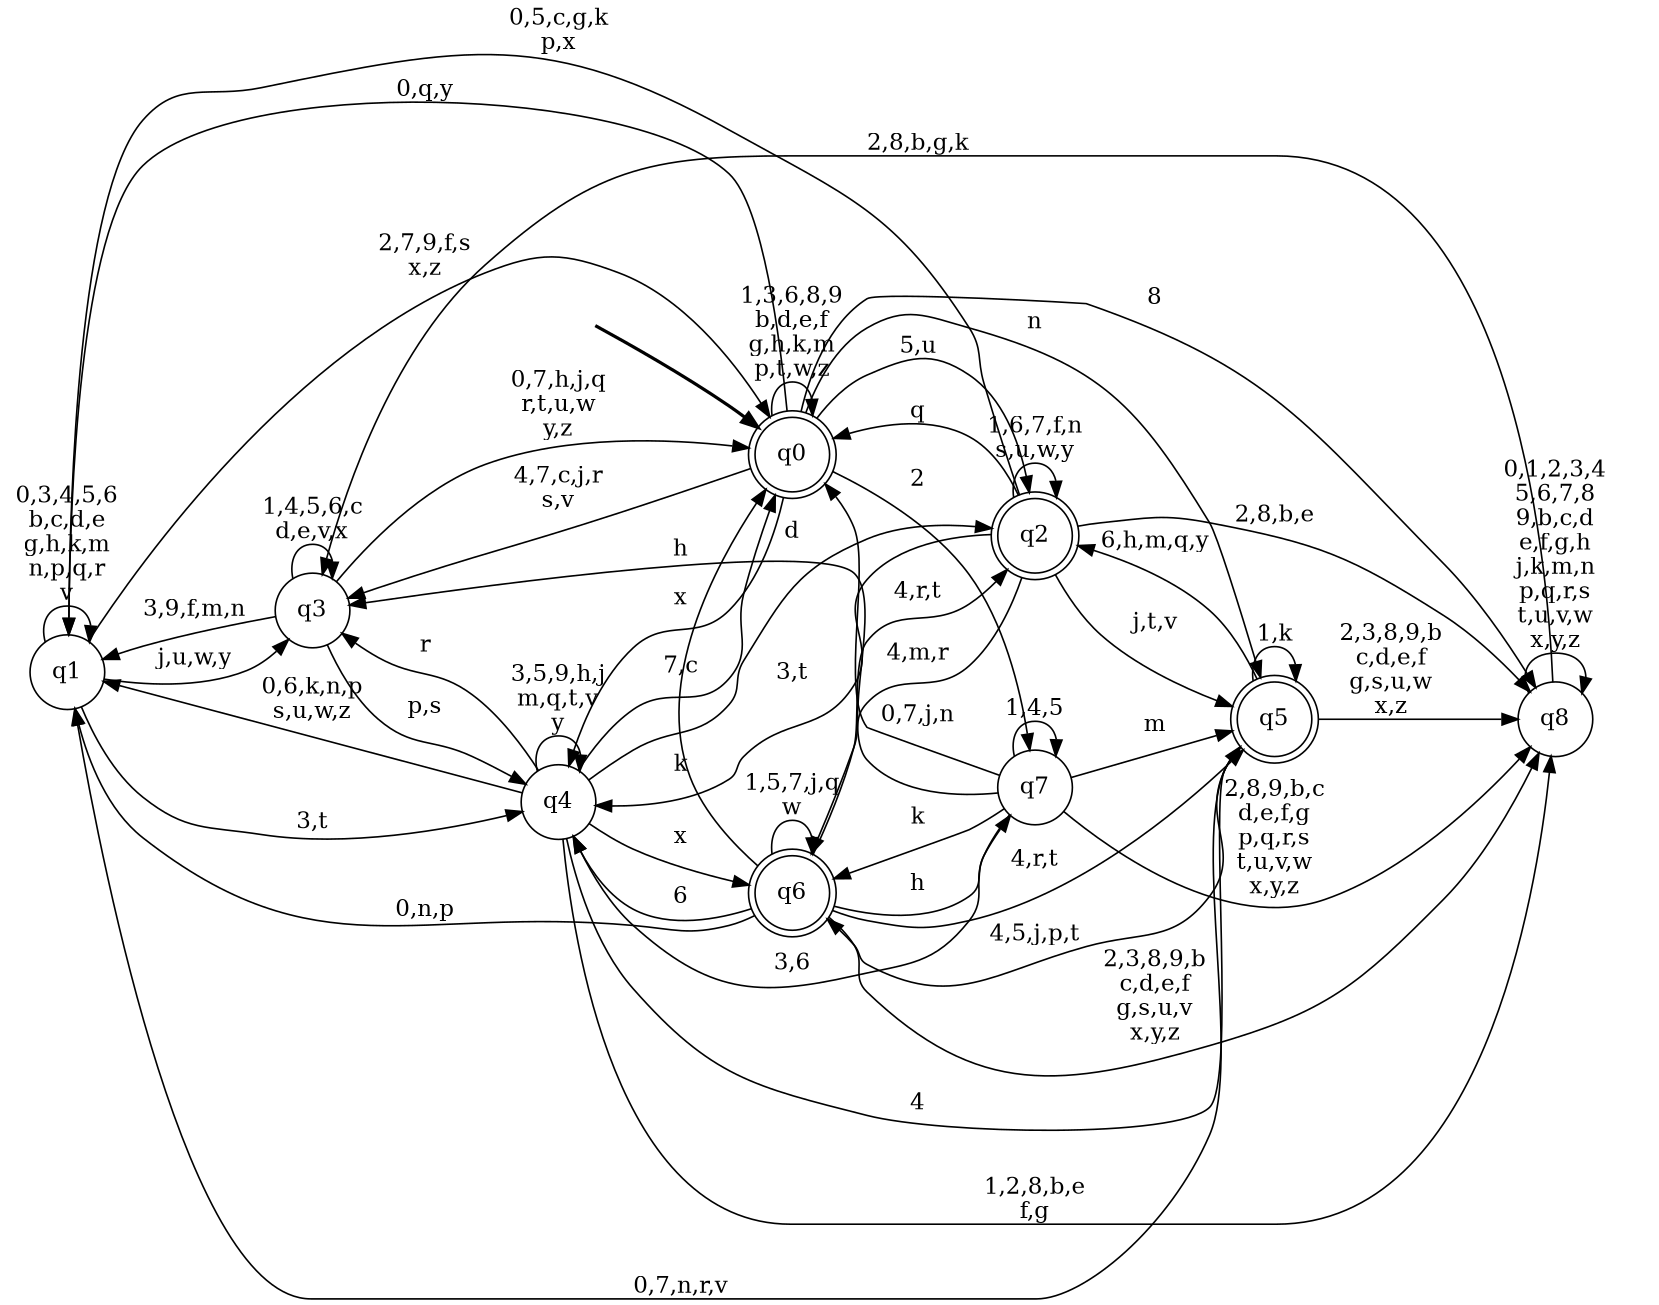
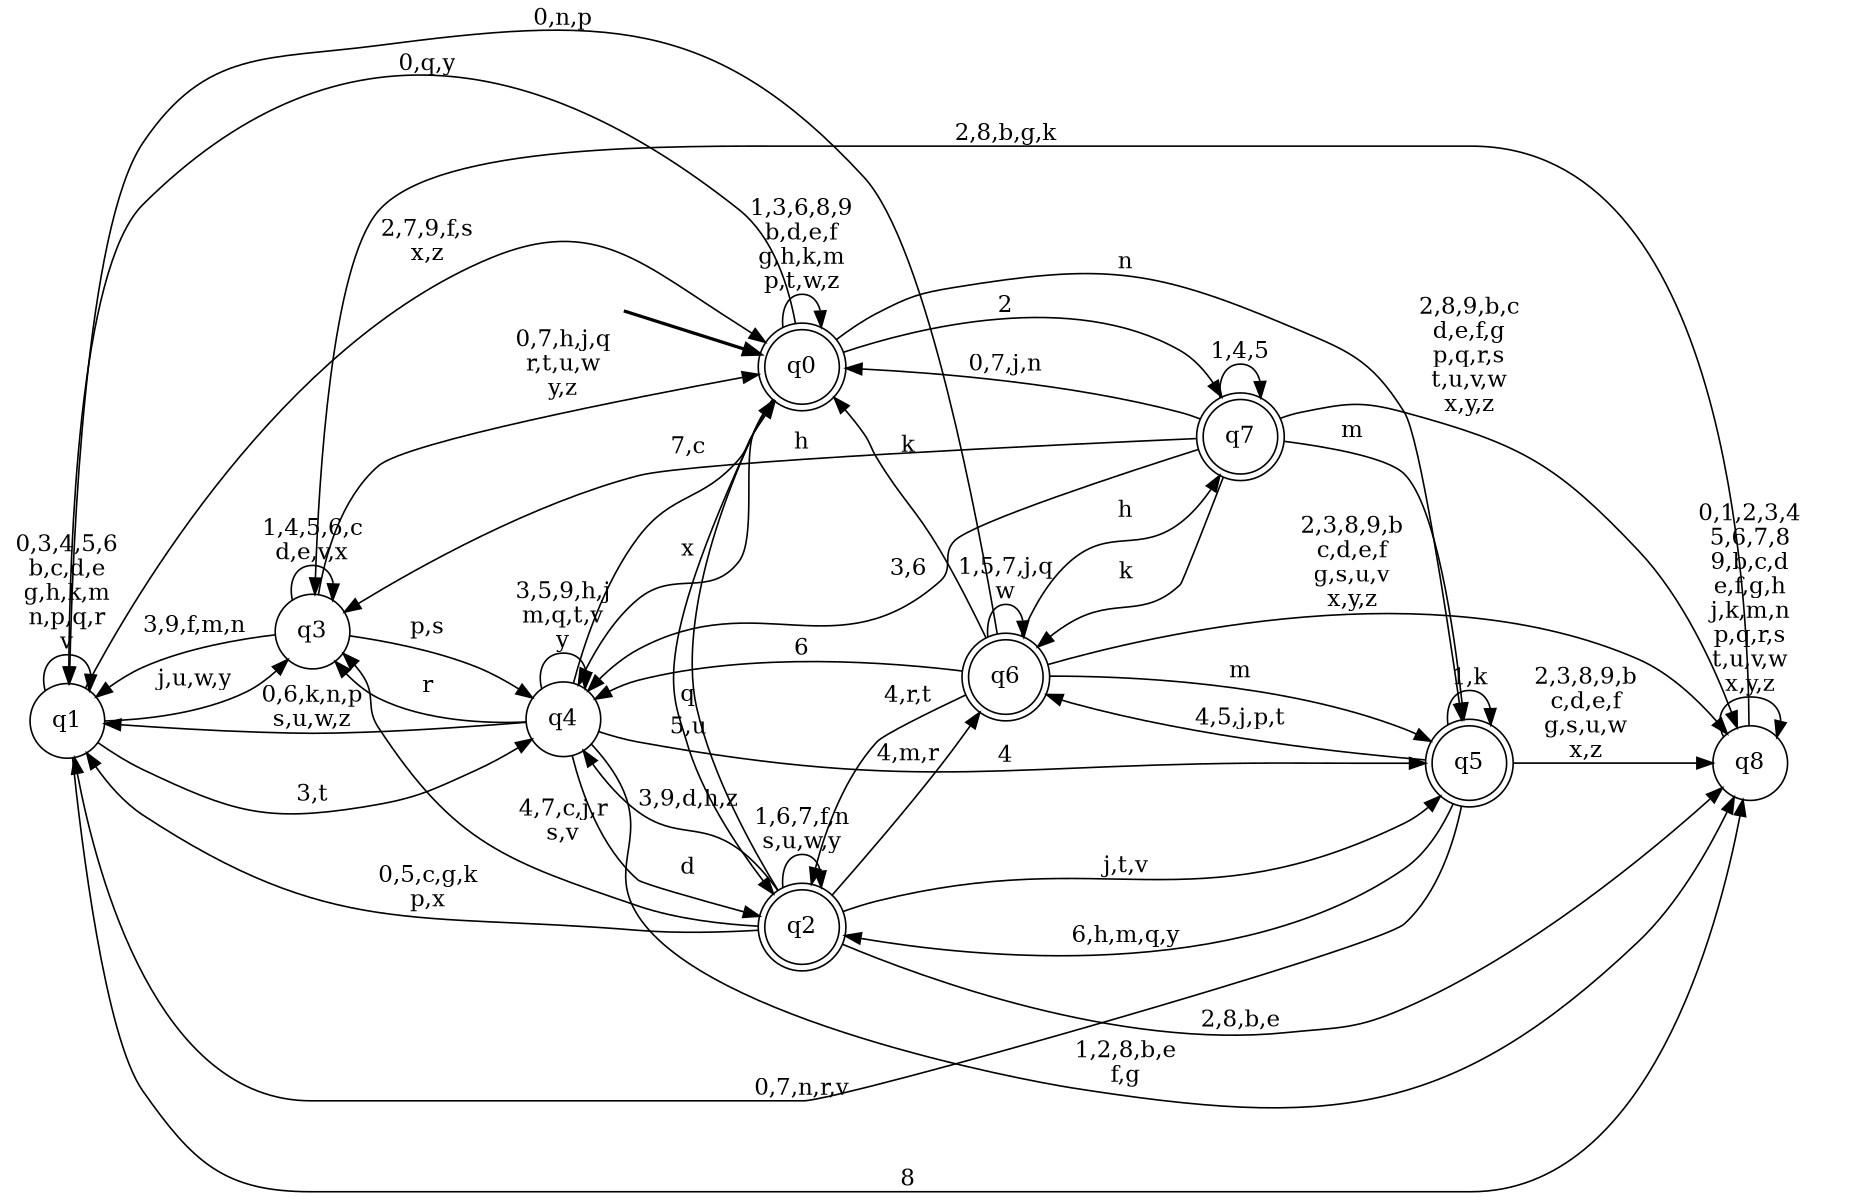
(1194, 348) -> (865, 1192)
(558, 532) -> (512, 857)
(792, 673) -> (688, 800)
(1035, 787) -> (1240, 437)
(658, 859) -> none
(1035, 860) -> (1240, 671)
